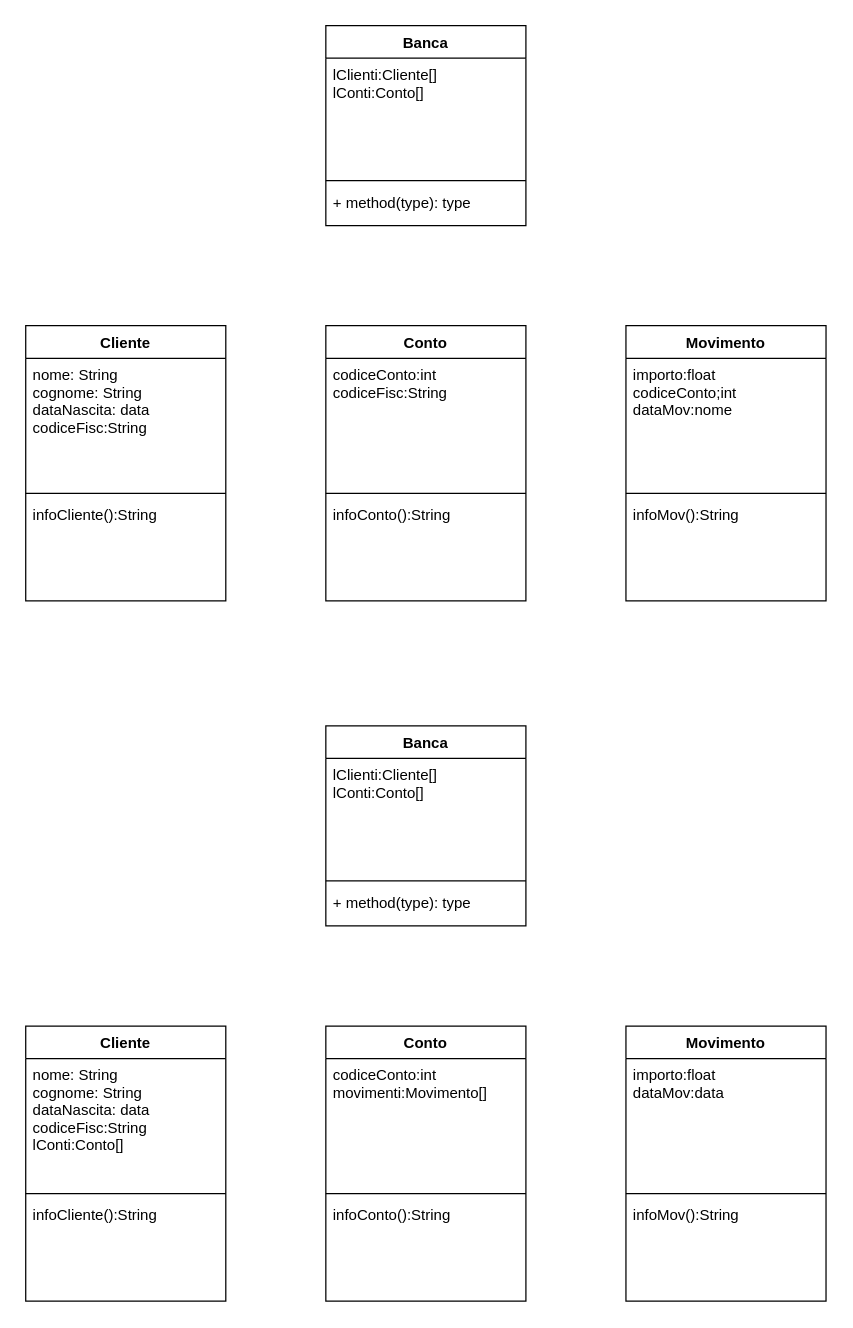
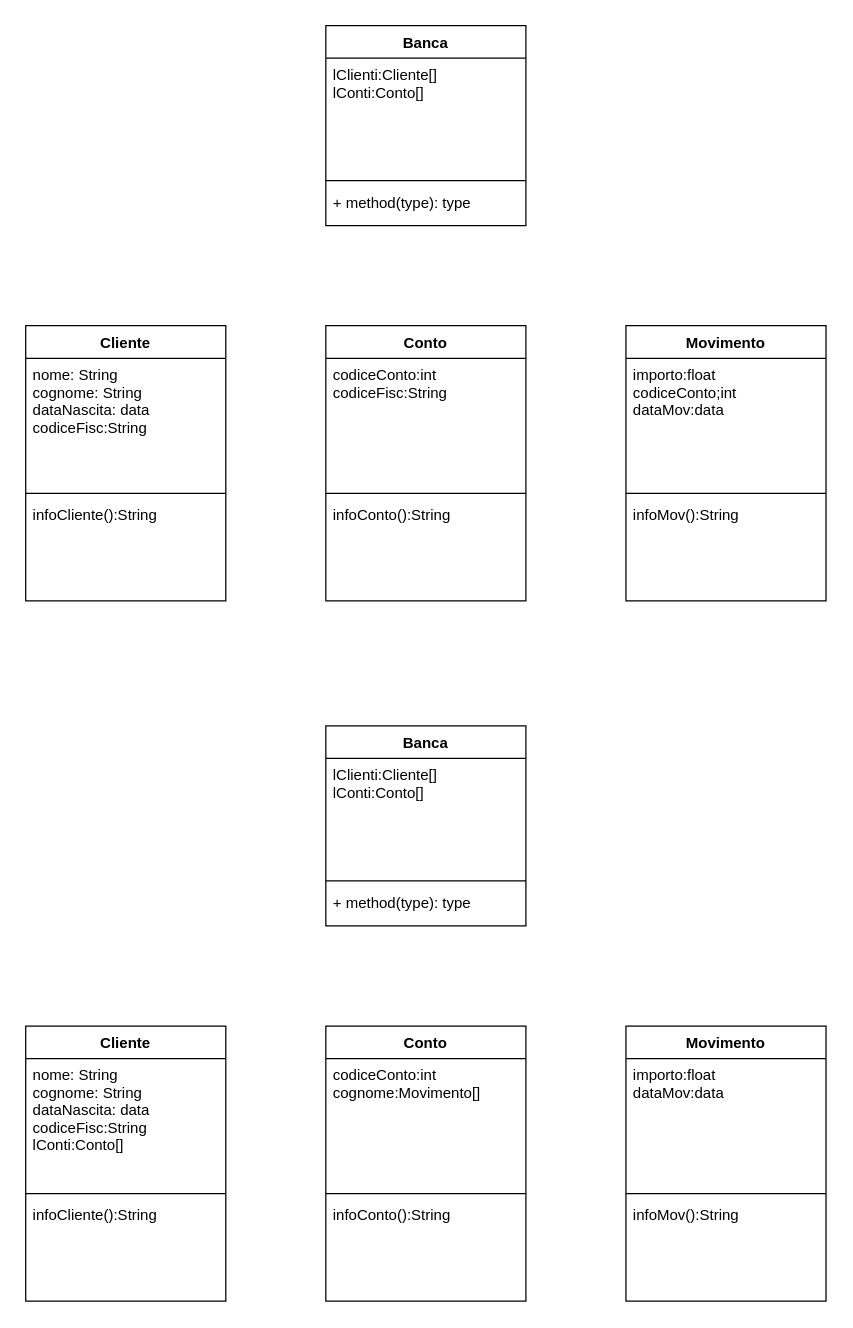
(681, 375) -> (681, 375)
(390, 1075) -> (390, 1075)
